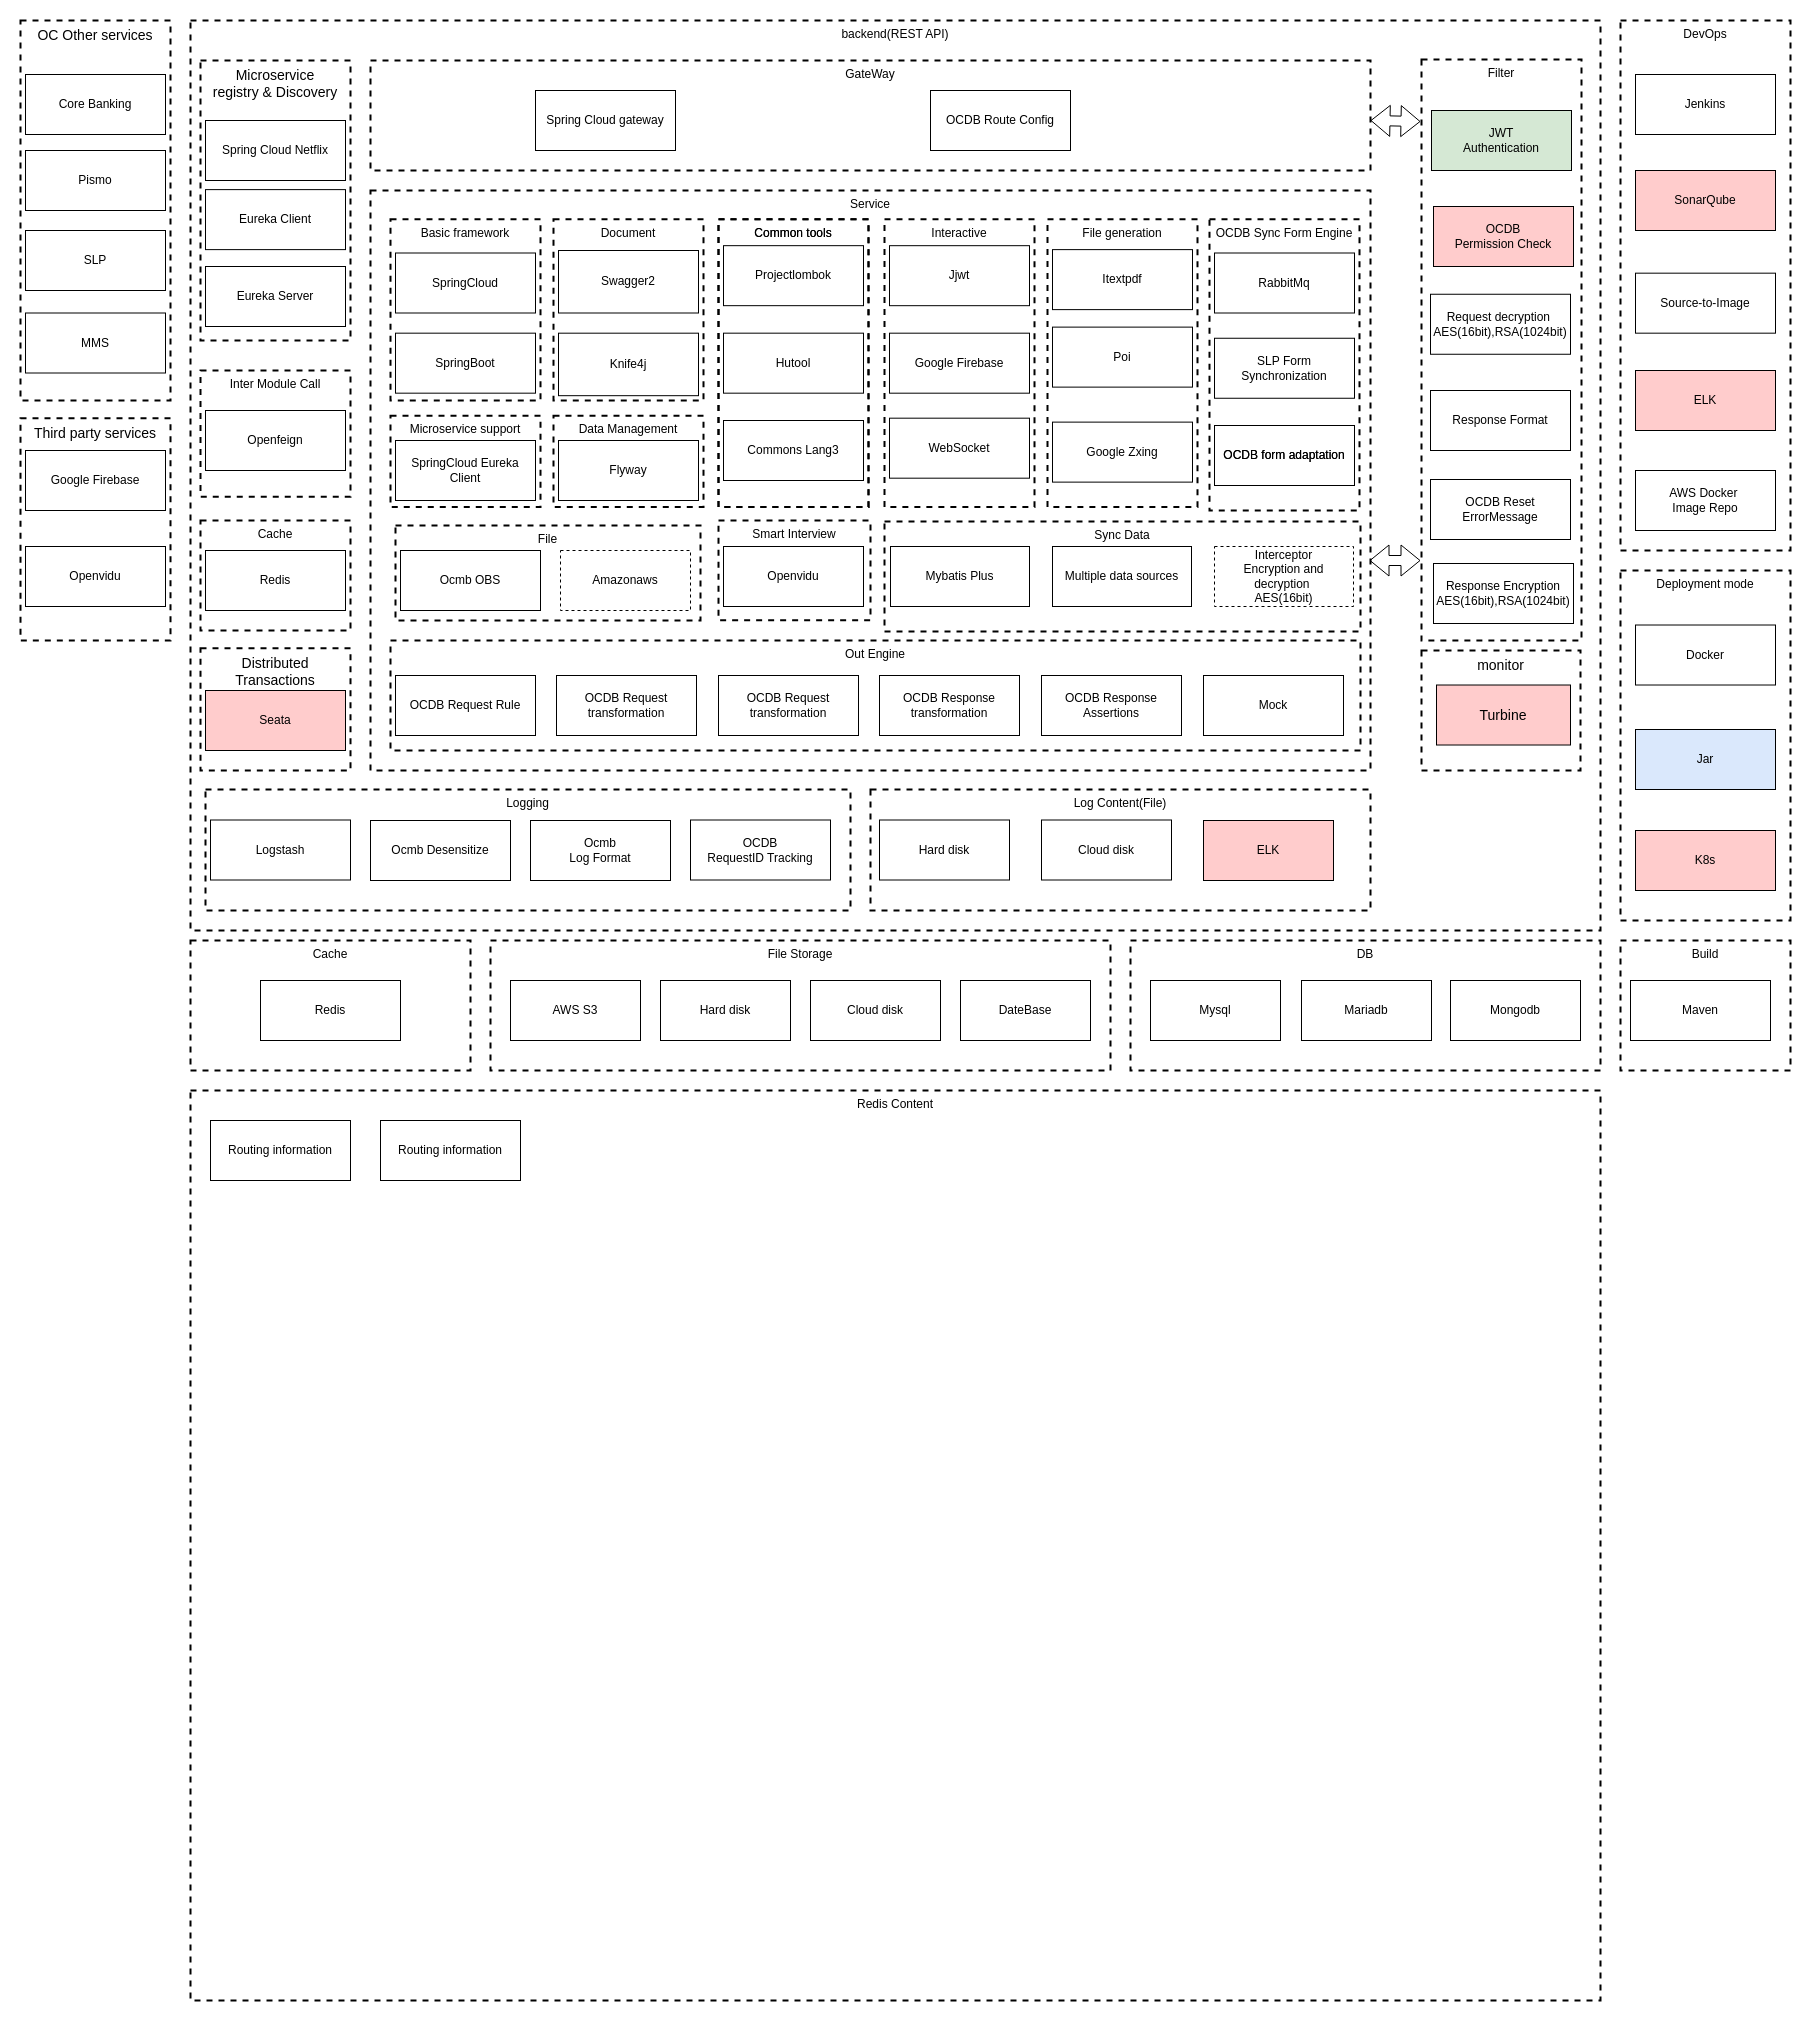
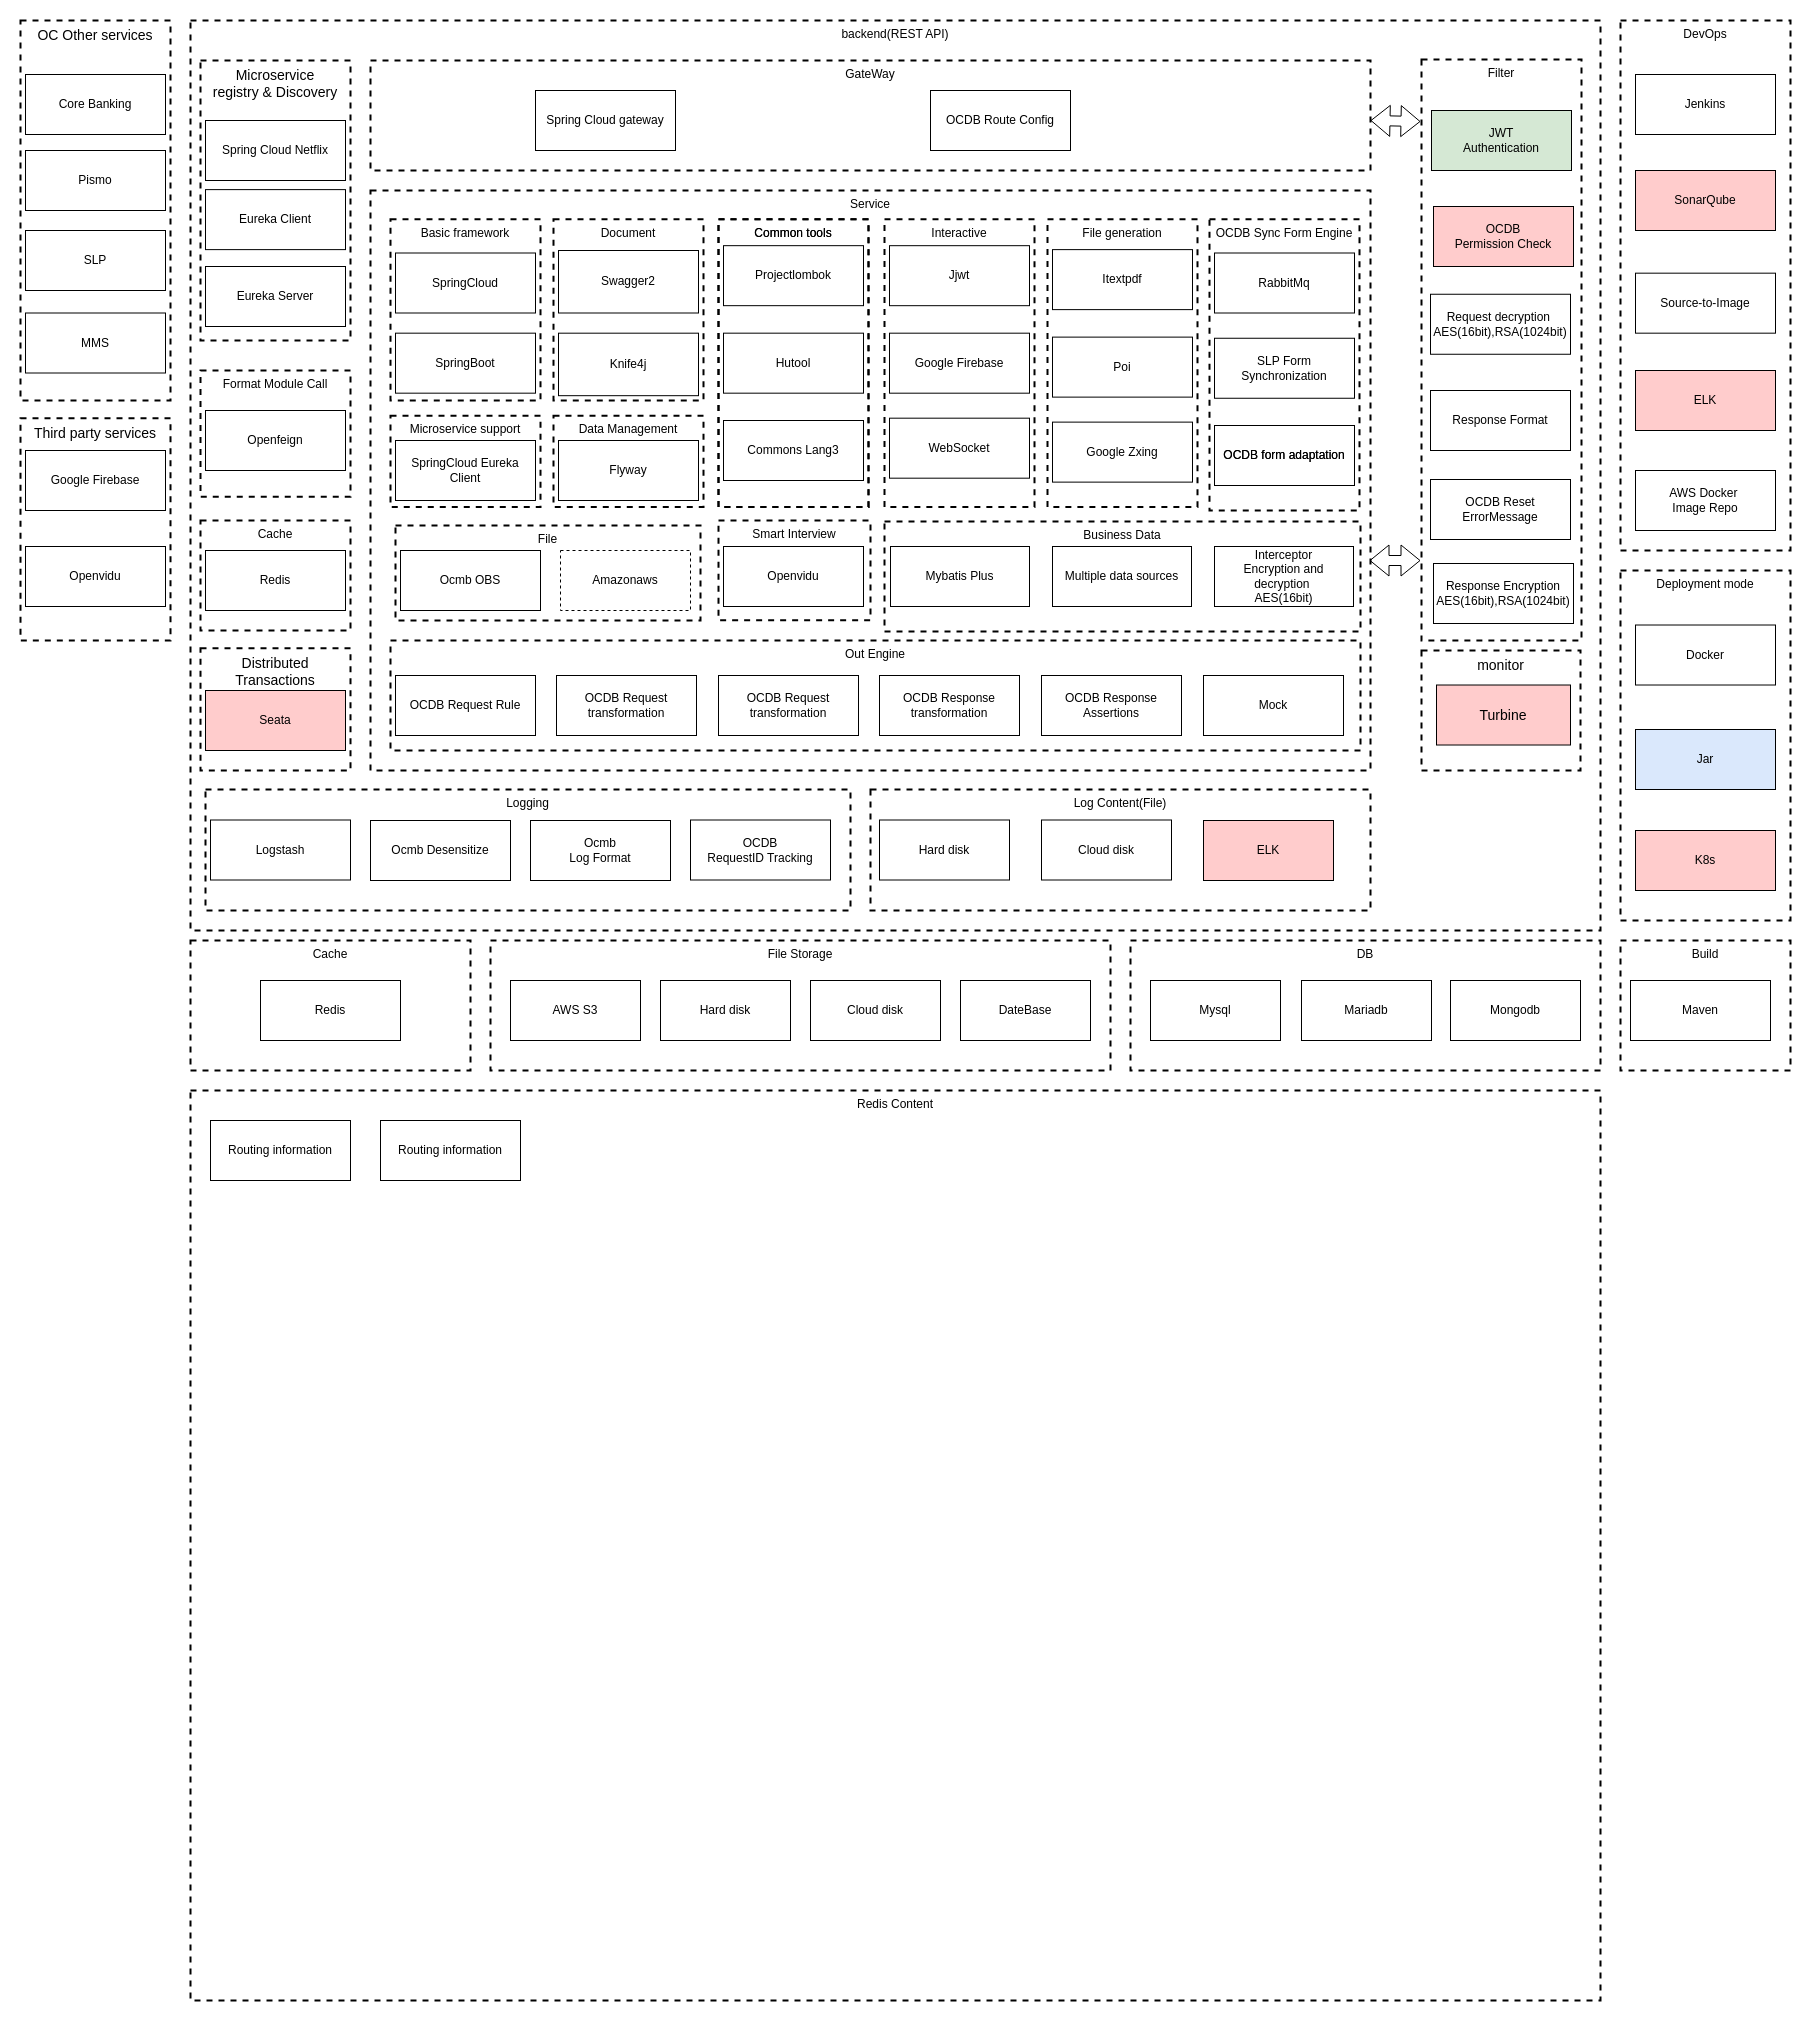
(1123, 357) -> (1123, 367)
(276, 385) -> (276, 385)
(1123, 536) -> (1123, 536)
(1284, 577) -> (1284, 577)
